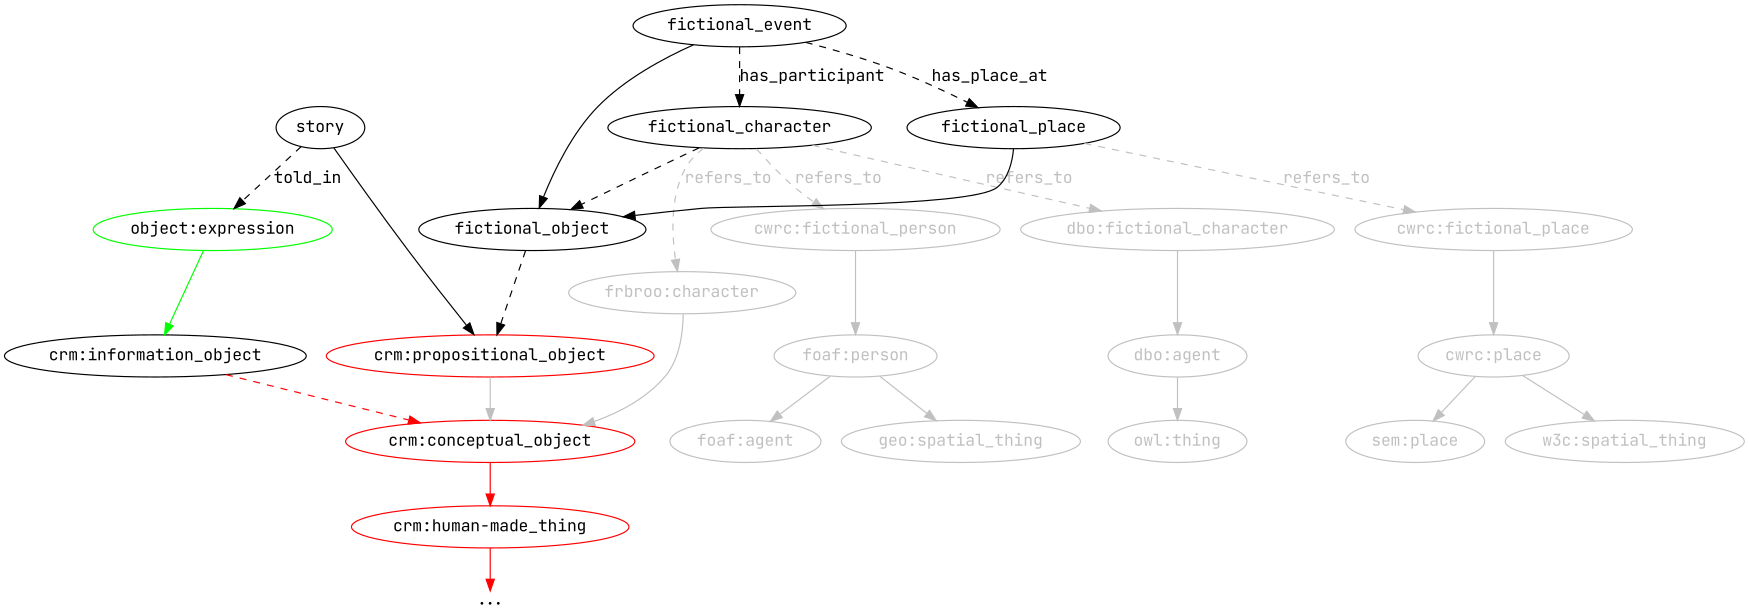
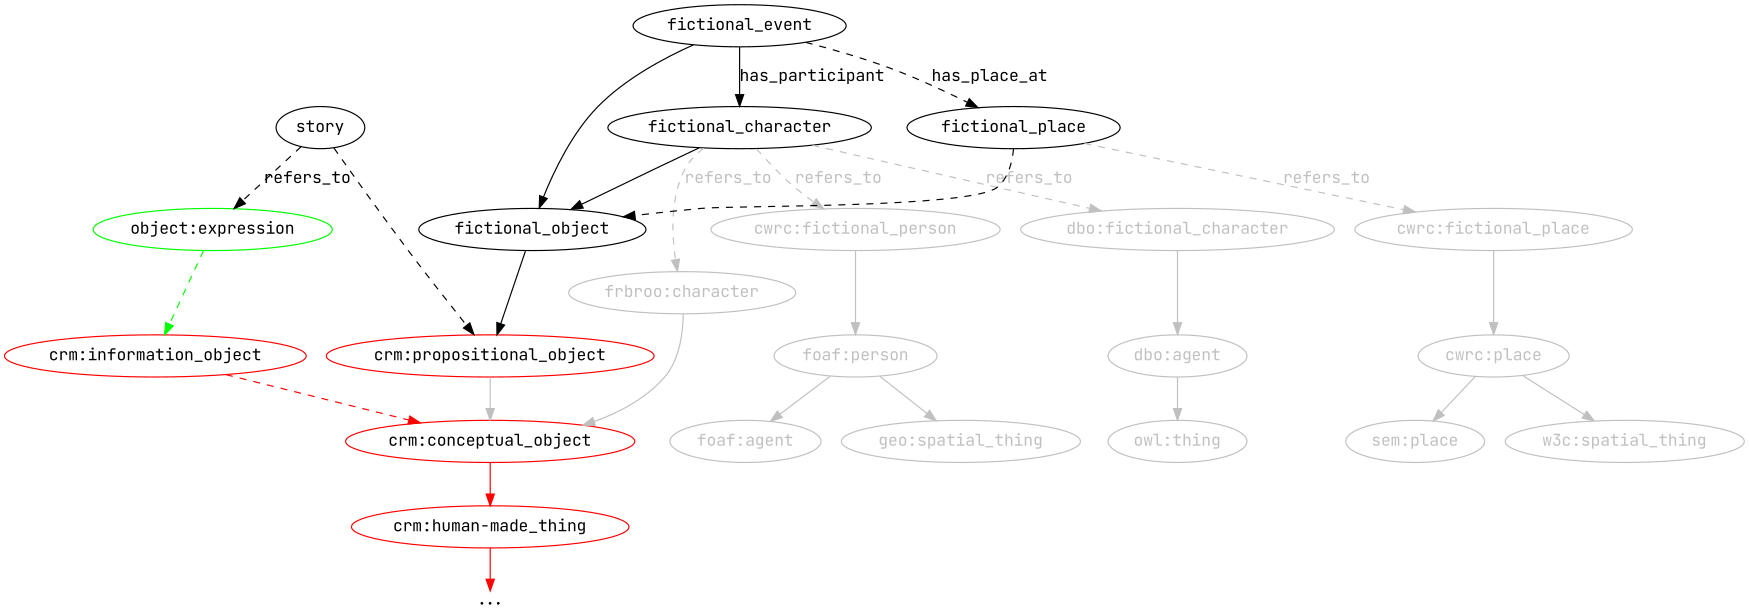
(740, 71) -> (740, 71)
(640, 176) -> (640, 176)
(308, 179) -> (308, 179)
(838, 205) -> (838, 205)
(399, 238) -> (399, 238)
(187, 287) -> (187, 287)
(513, 287) -> (513, 287)
(155, 356) -> (155, 356)
